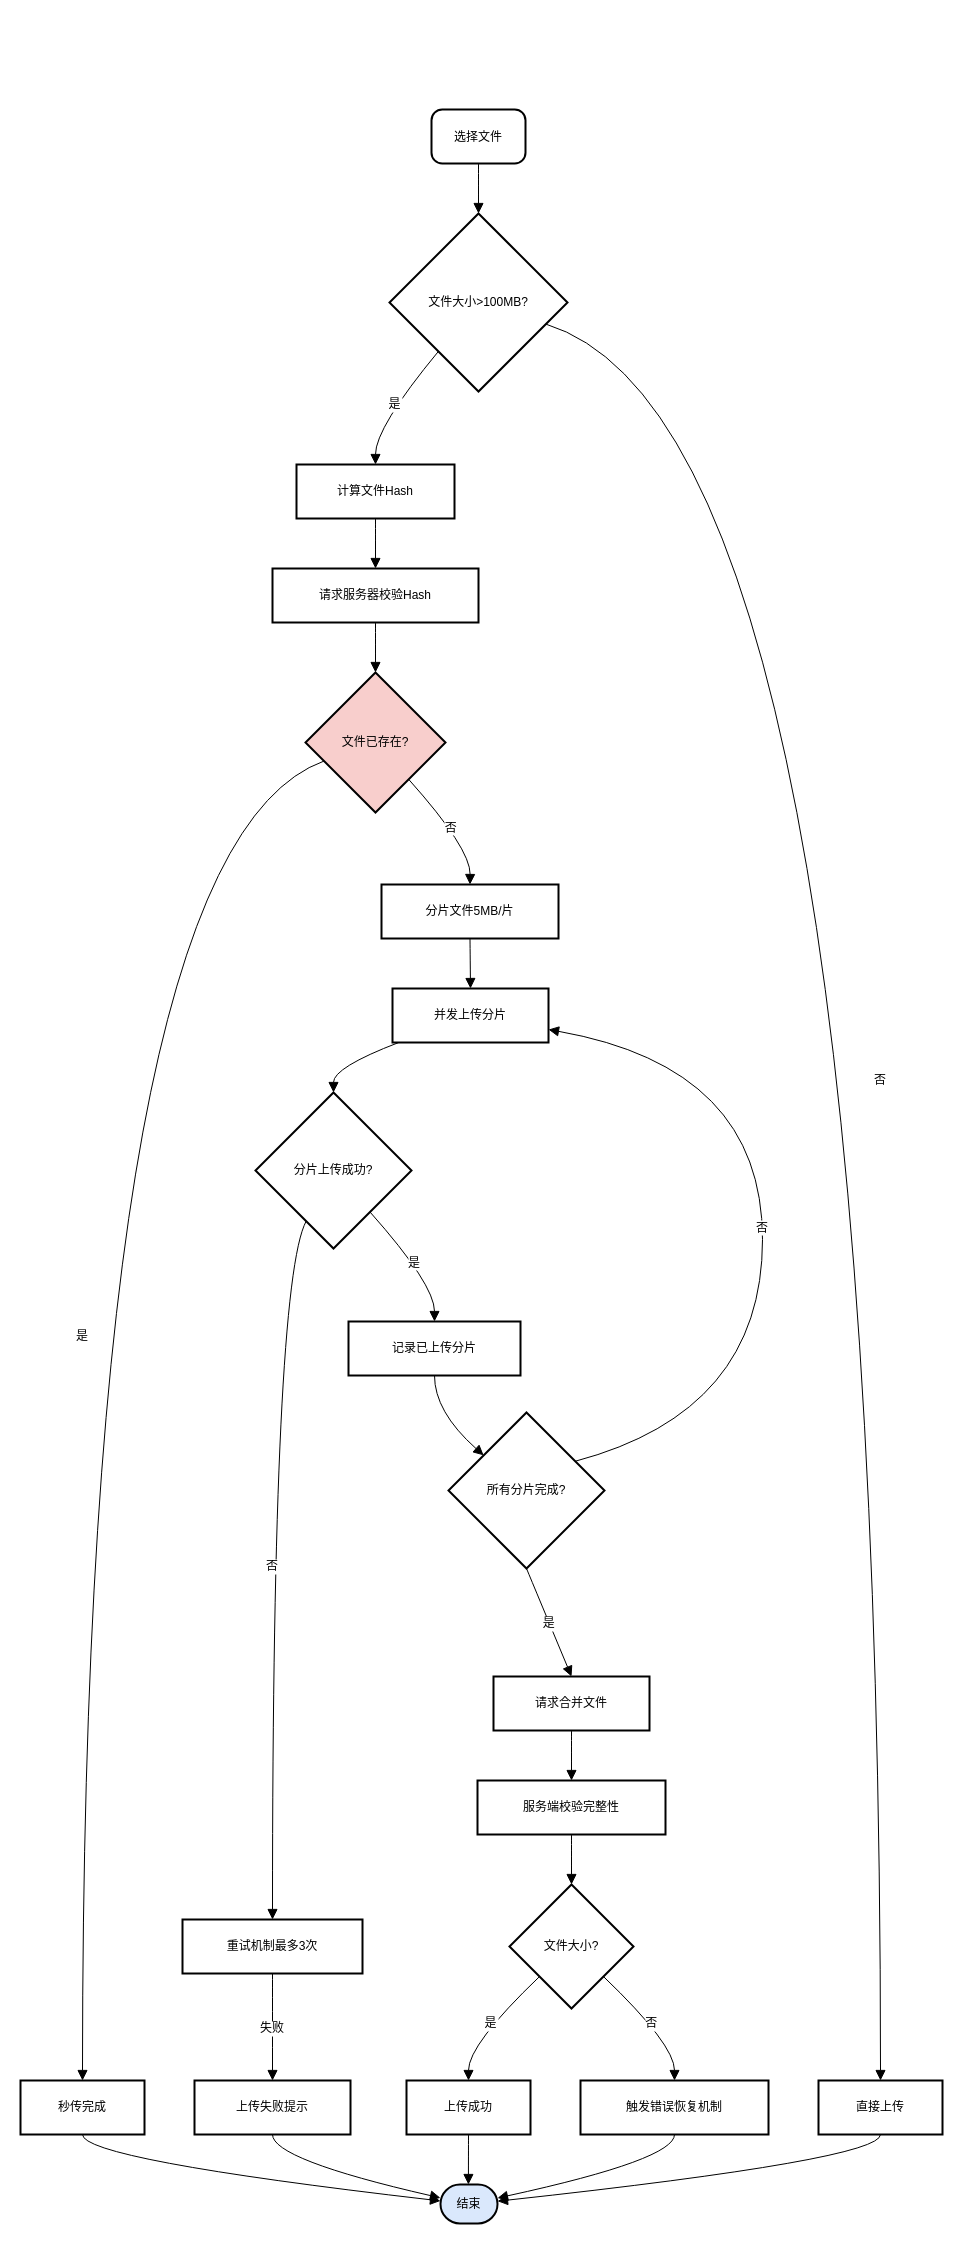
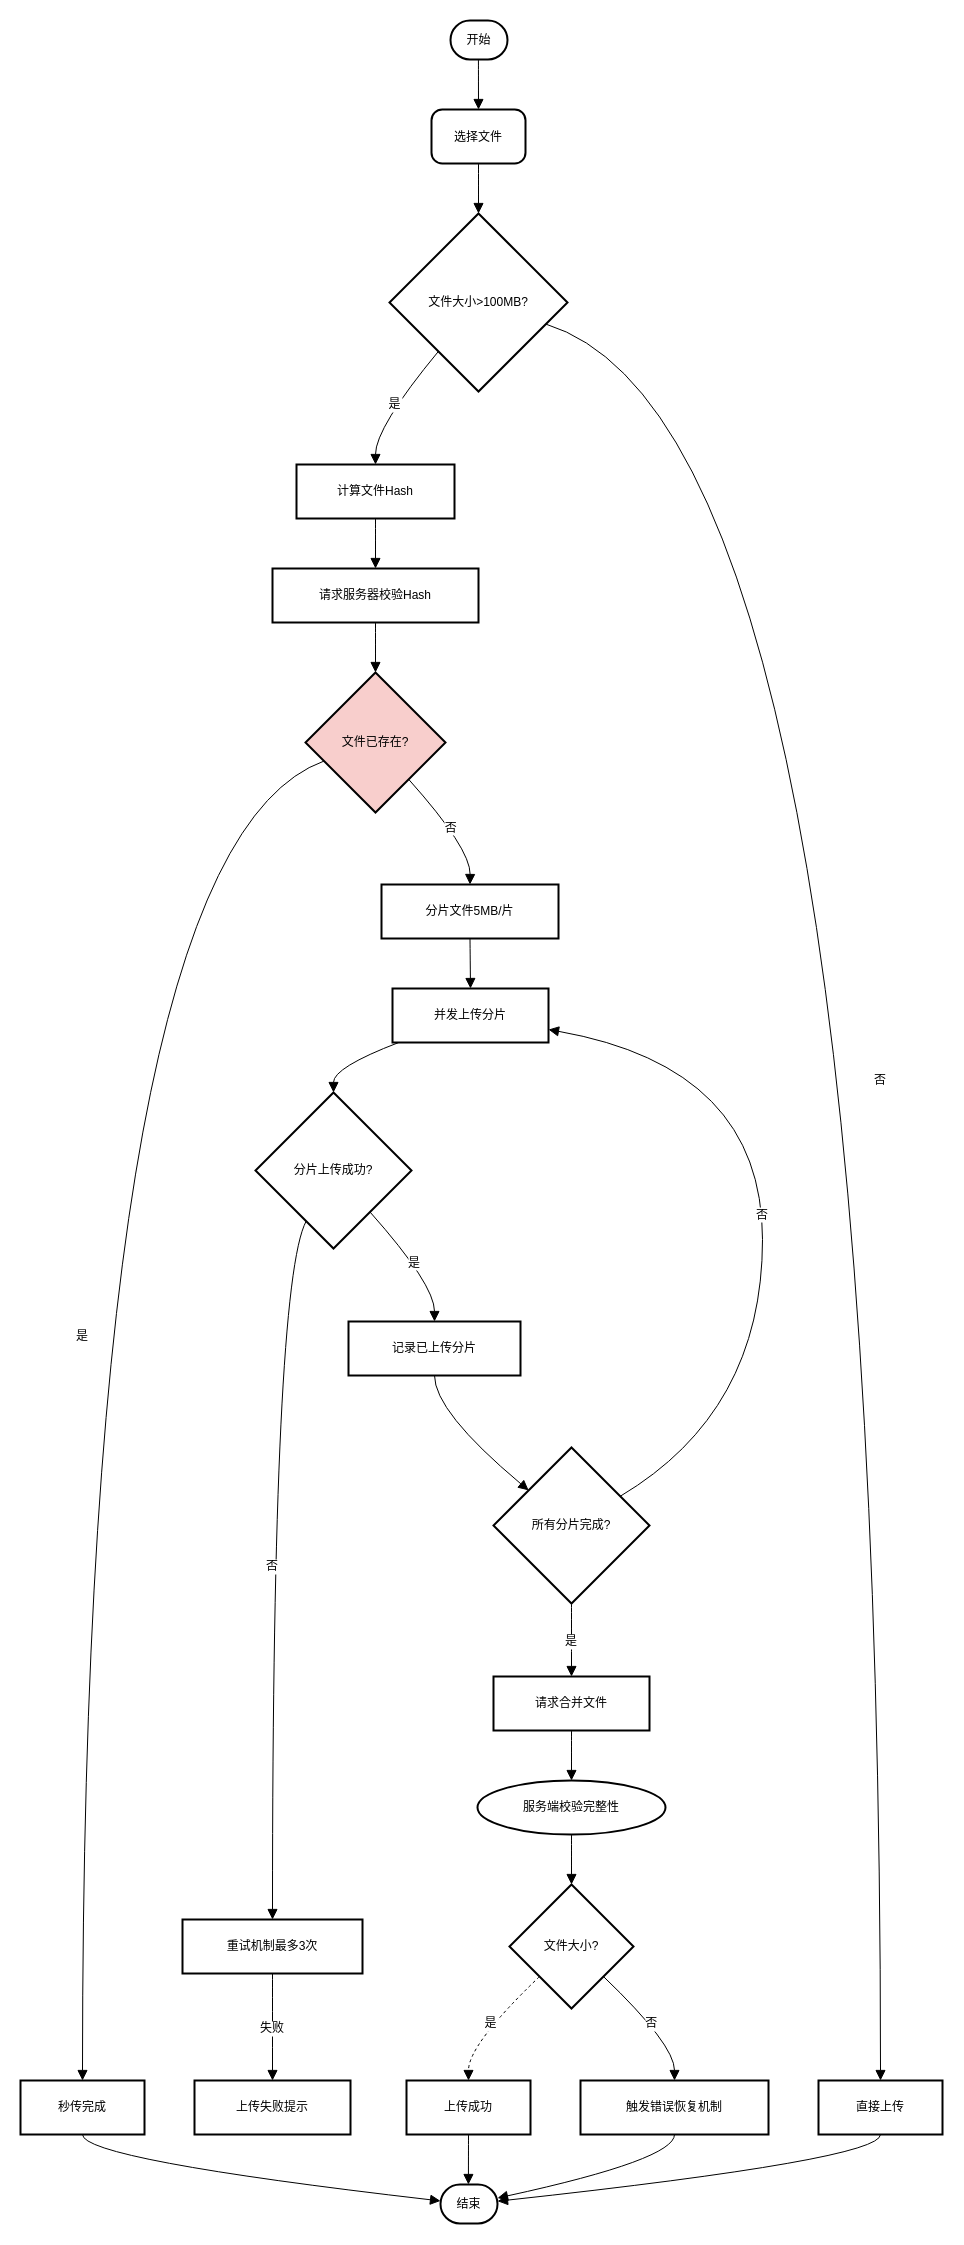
none -> (479, 40)
none -> (478, 79)
(527, 1491) -> (572, 1526)
(572, 1808) -> (572, 1808)
(520, 1996) -> (520, 1996)
(347, 2174) -> none
(469, 2204) -> (469, 2204)
